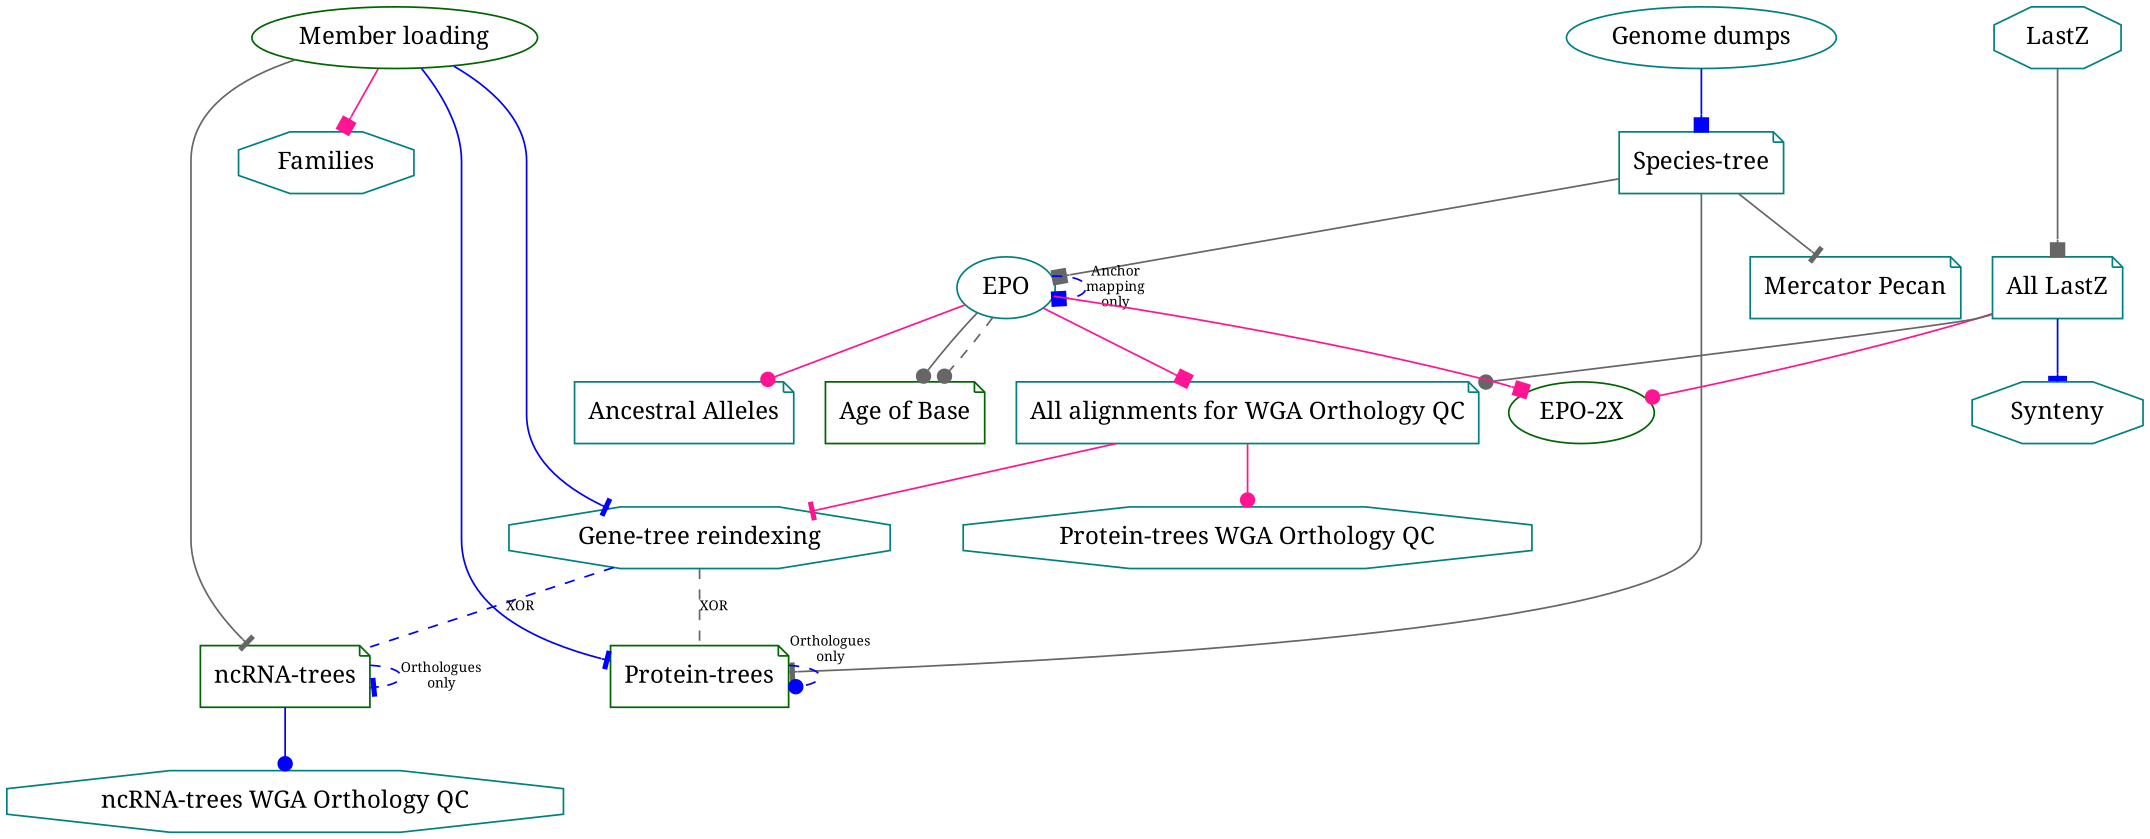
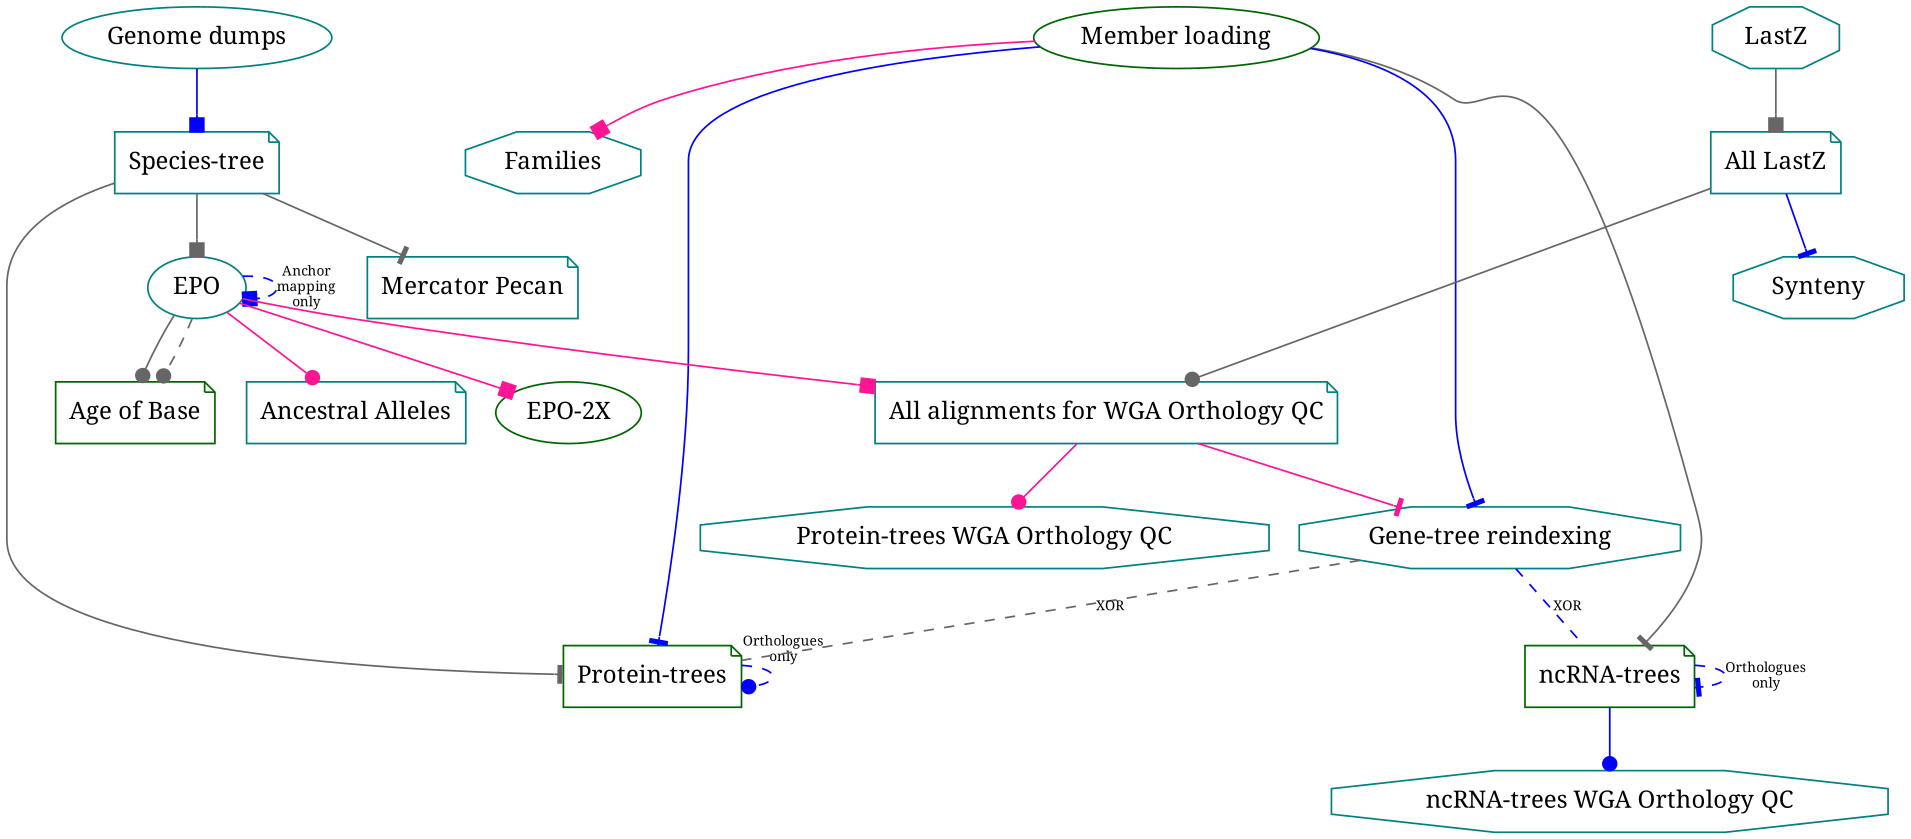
(1827, 358) -> none
